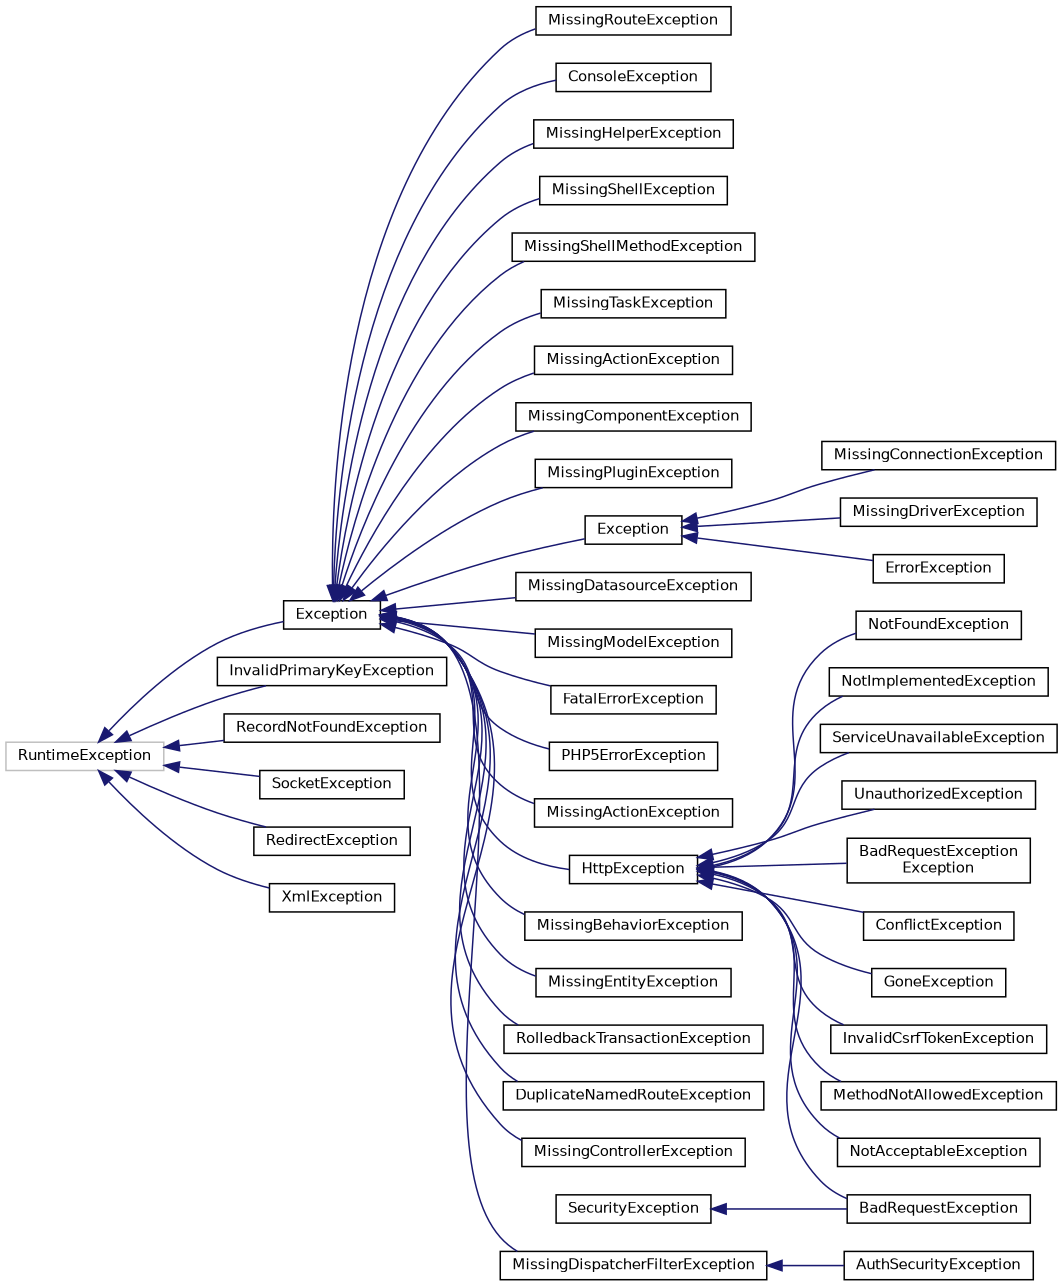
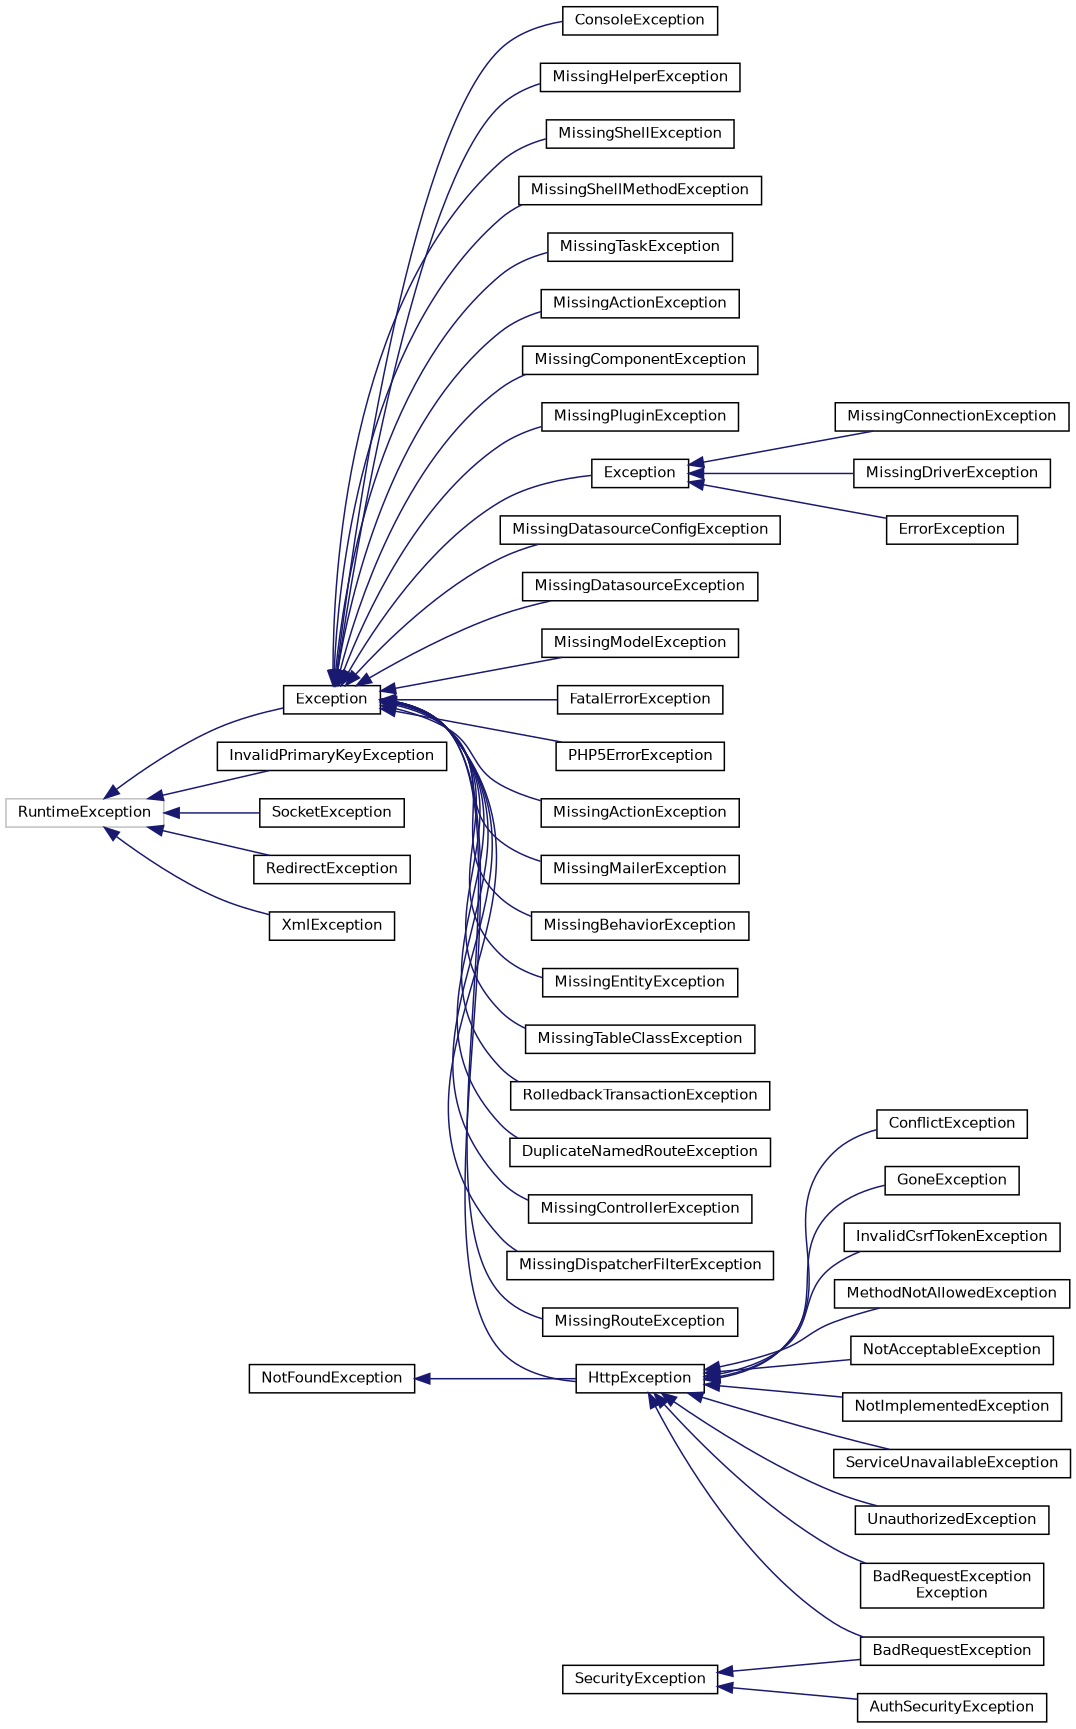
none -> (640, 530)
(793, 727) -> (503, 1379)
(332, 728) -> none
none -> (640, 870)
none -> (640, 1039)
(813, 1266) -> (795, 1694)
